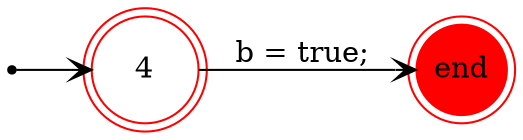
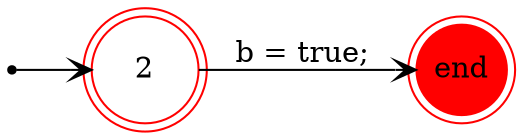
(145, 70) -> (145, 70)
